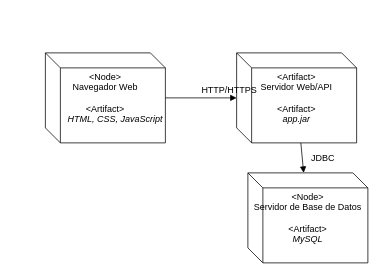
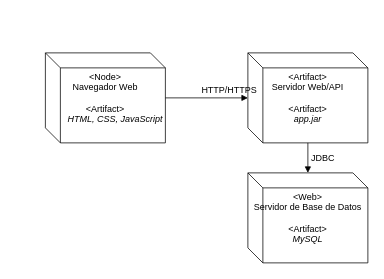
(297, 98) -> (308, 98)
(308, 218) -> (308, 218)
